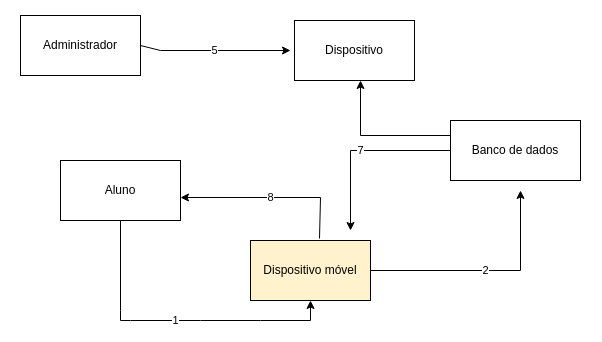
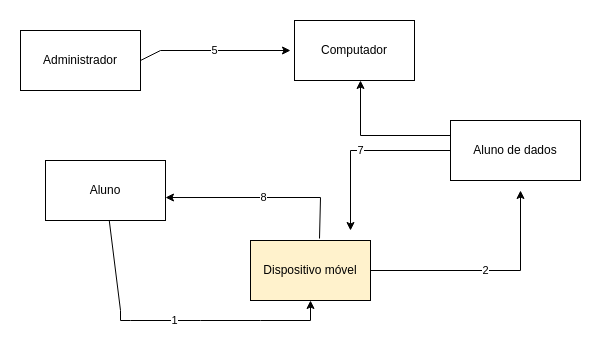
(81, 46) -> (81, 61)
(355, 51) -> (355, 51)
(516, 151) -> (516, 151)
(121, 191) -> (106, 191)
